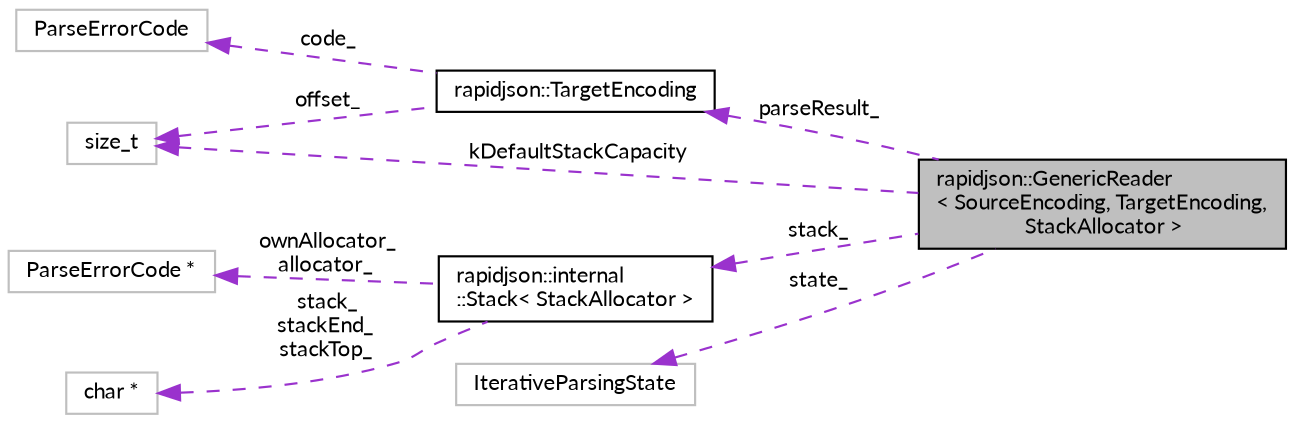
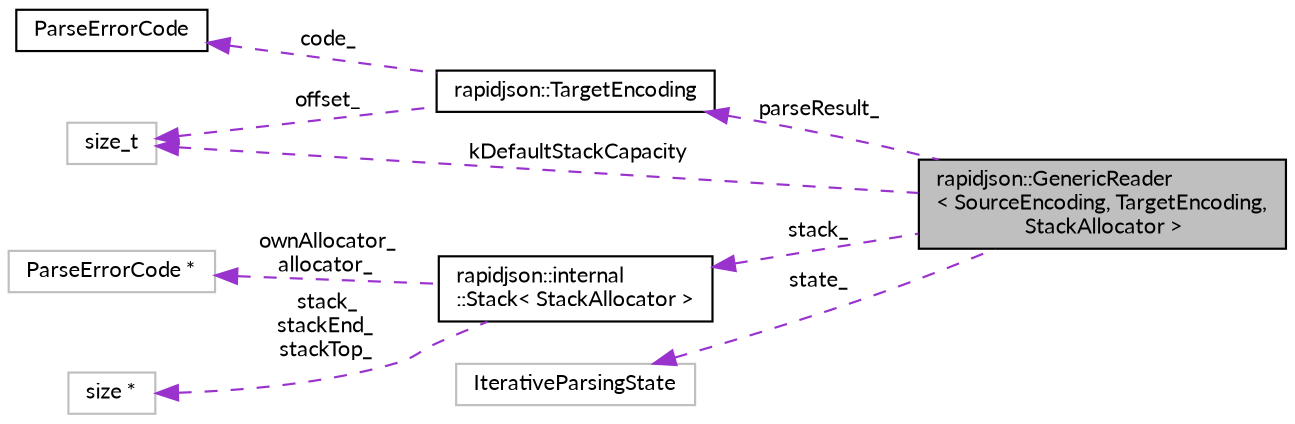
(112, 30) -> (112, 30)
(112, 393) -> (112, 393)
